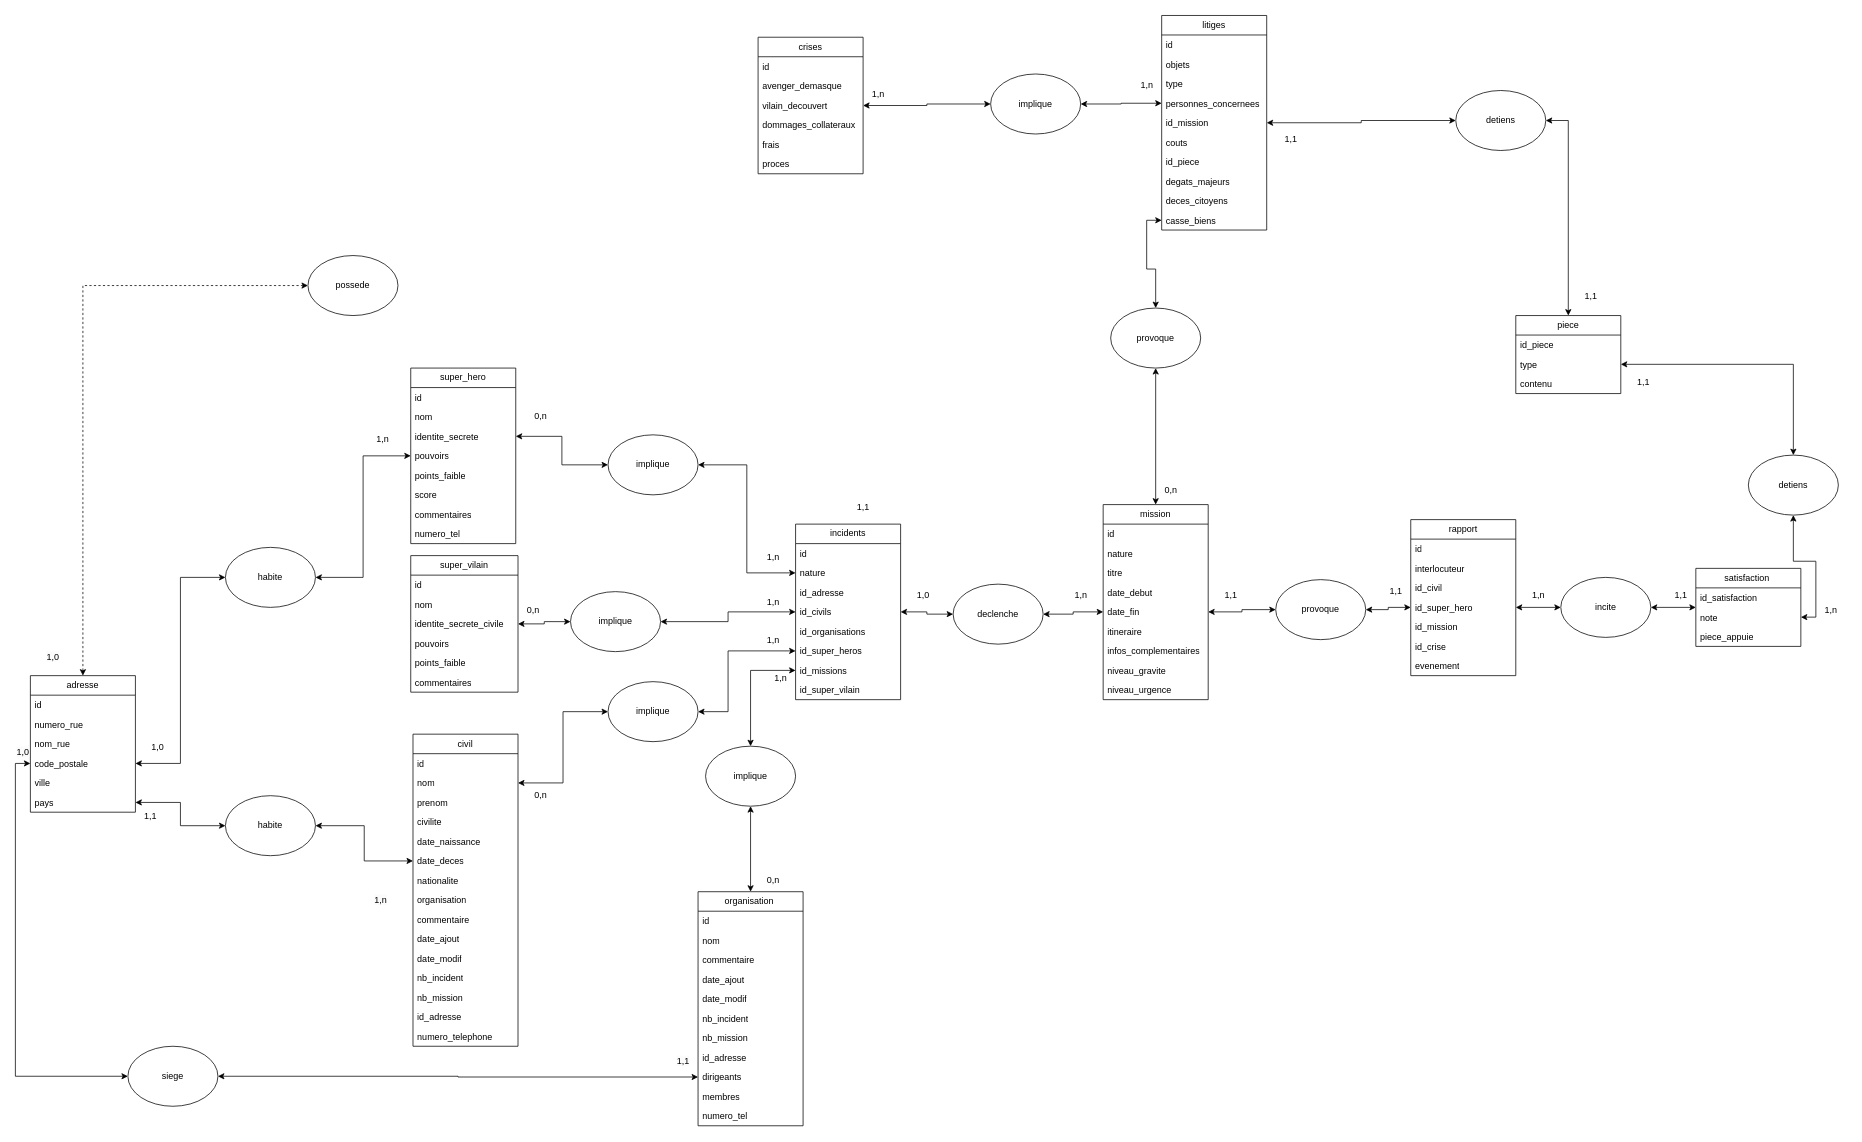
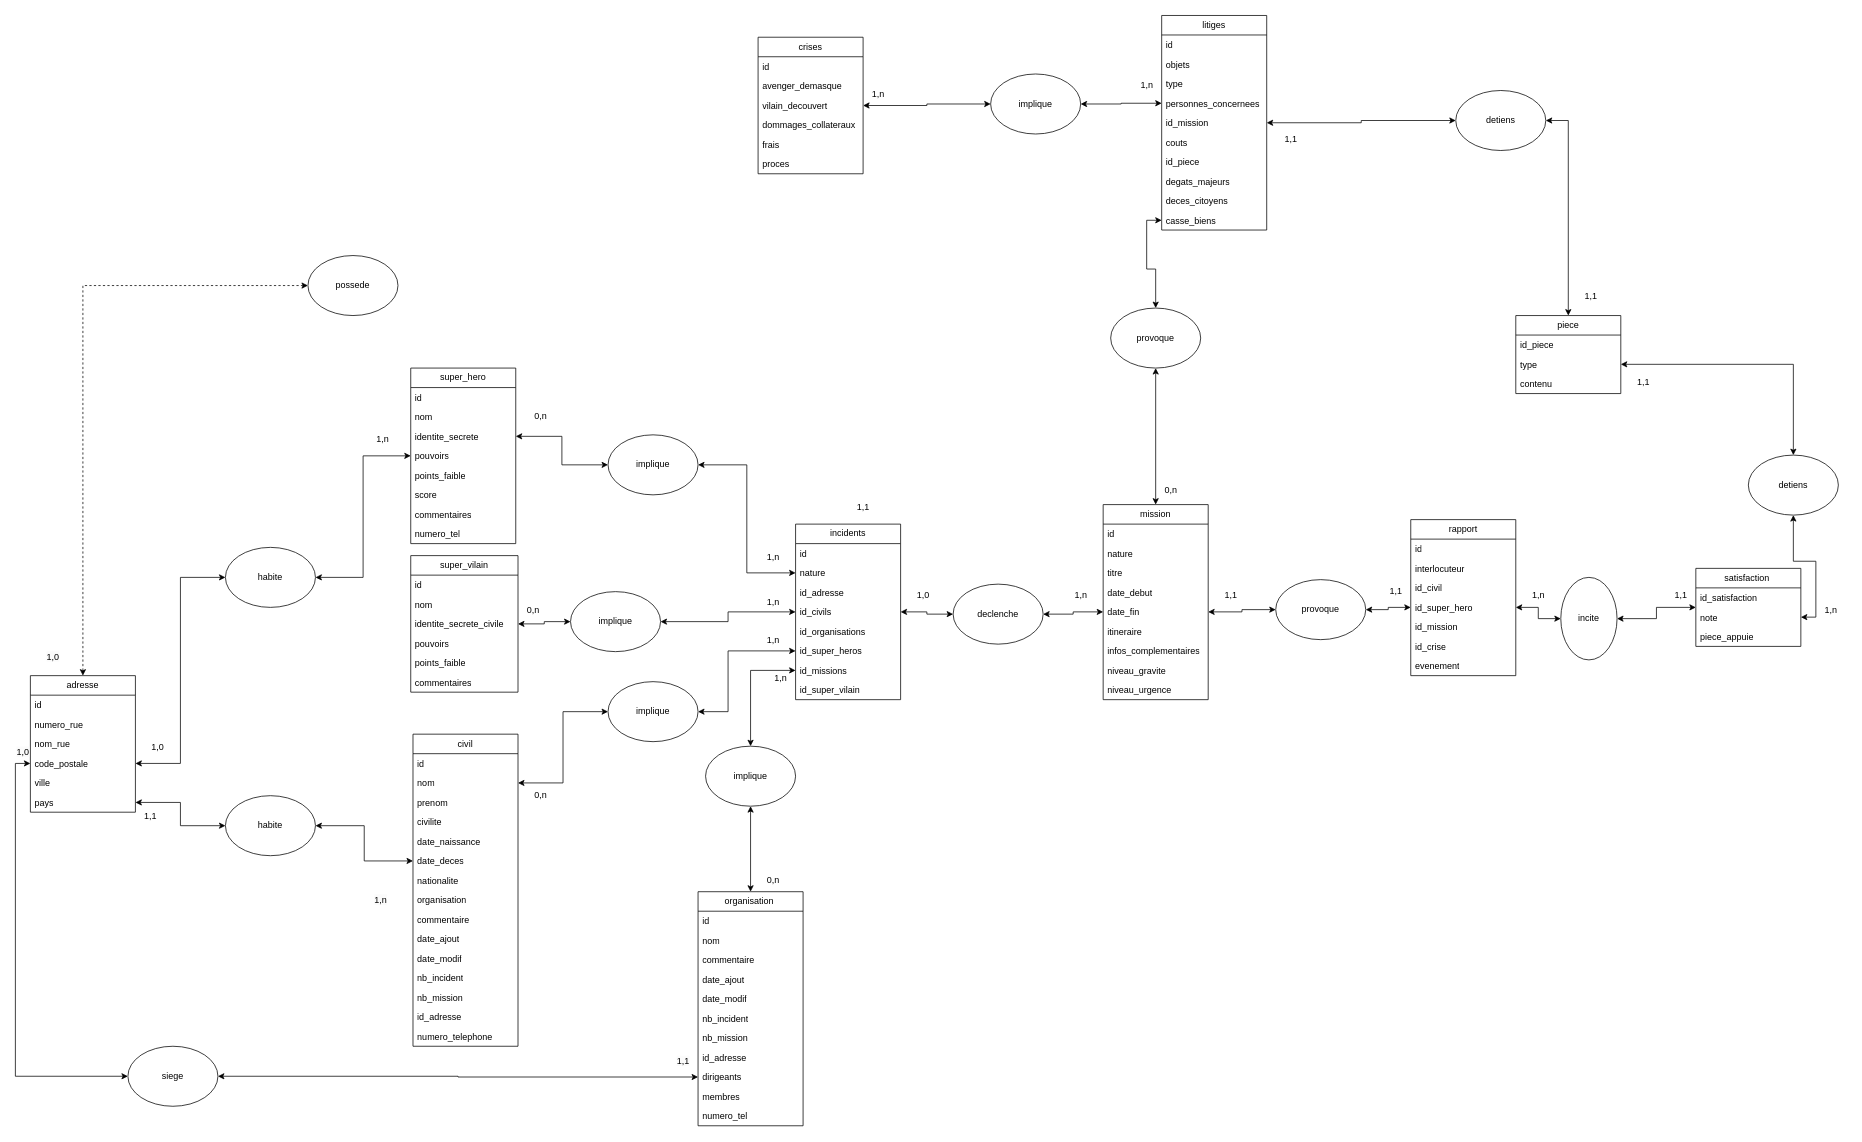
(1605, 607) -> (1589, 618)
